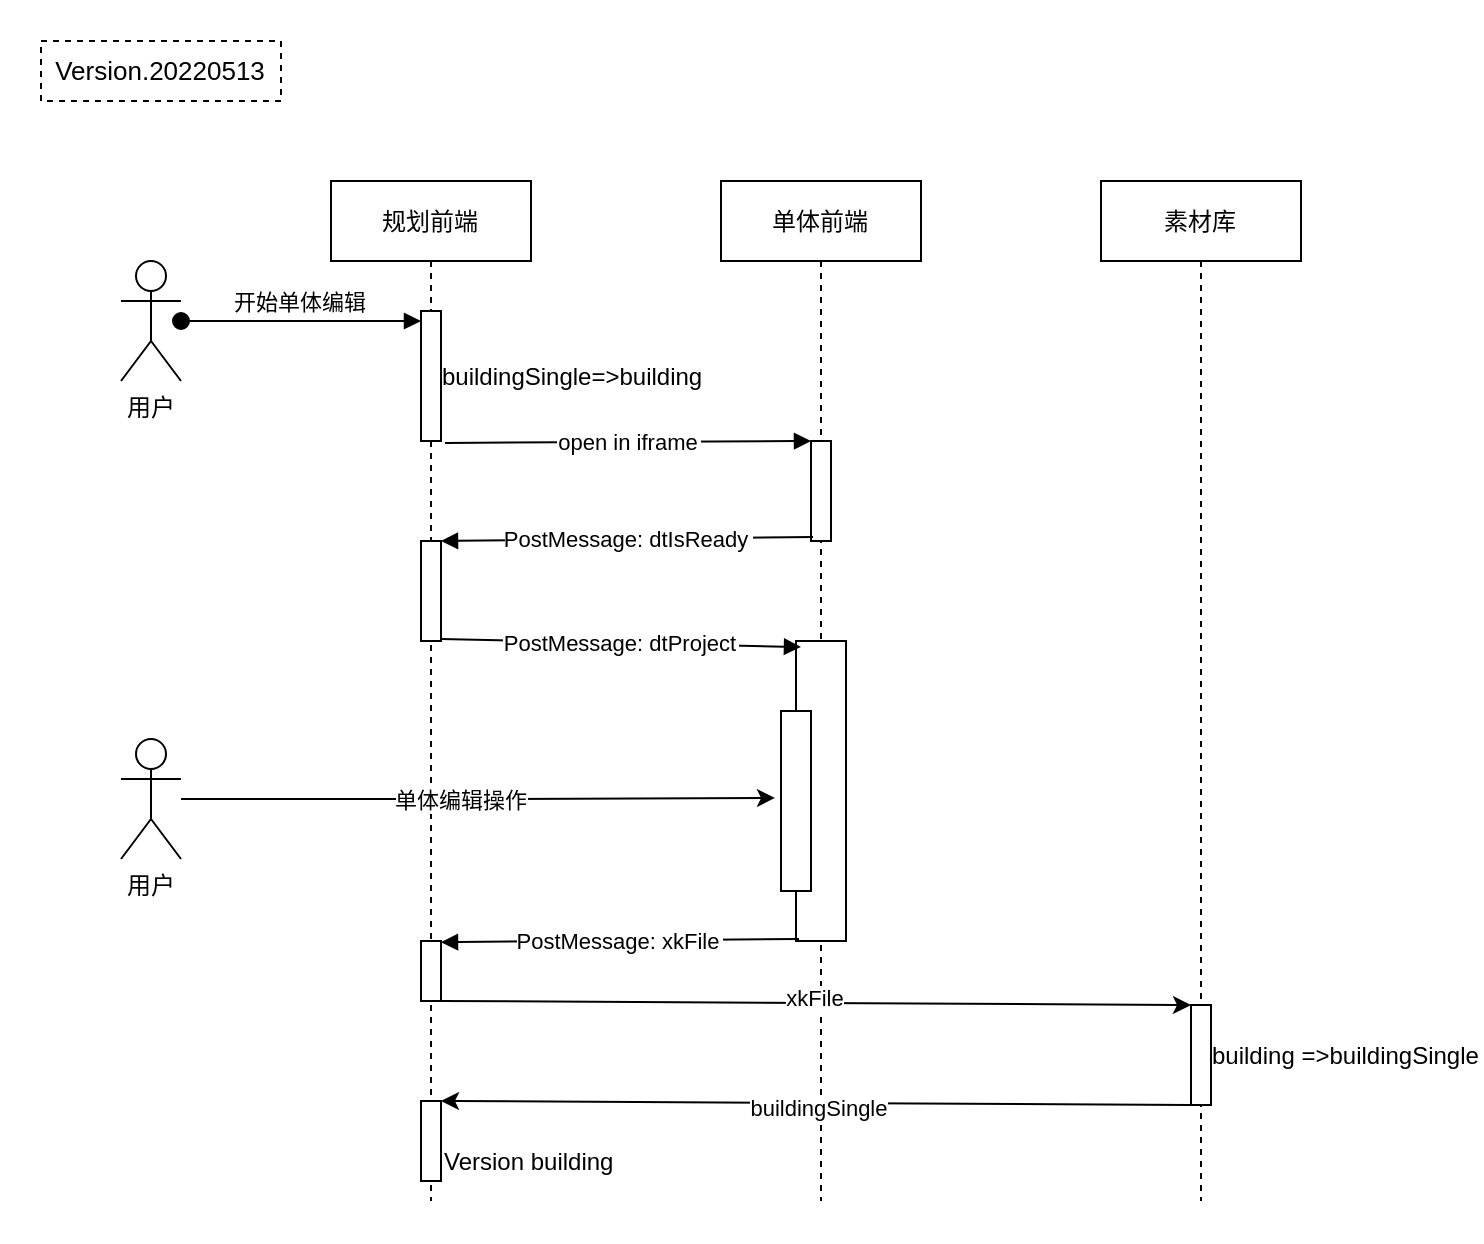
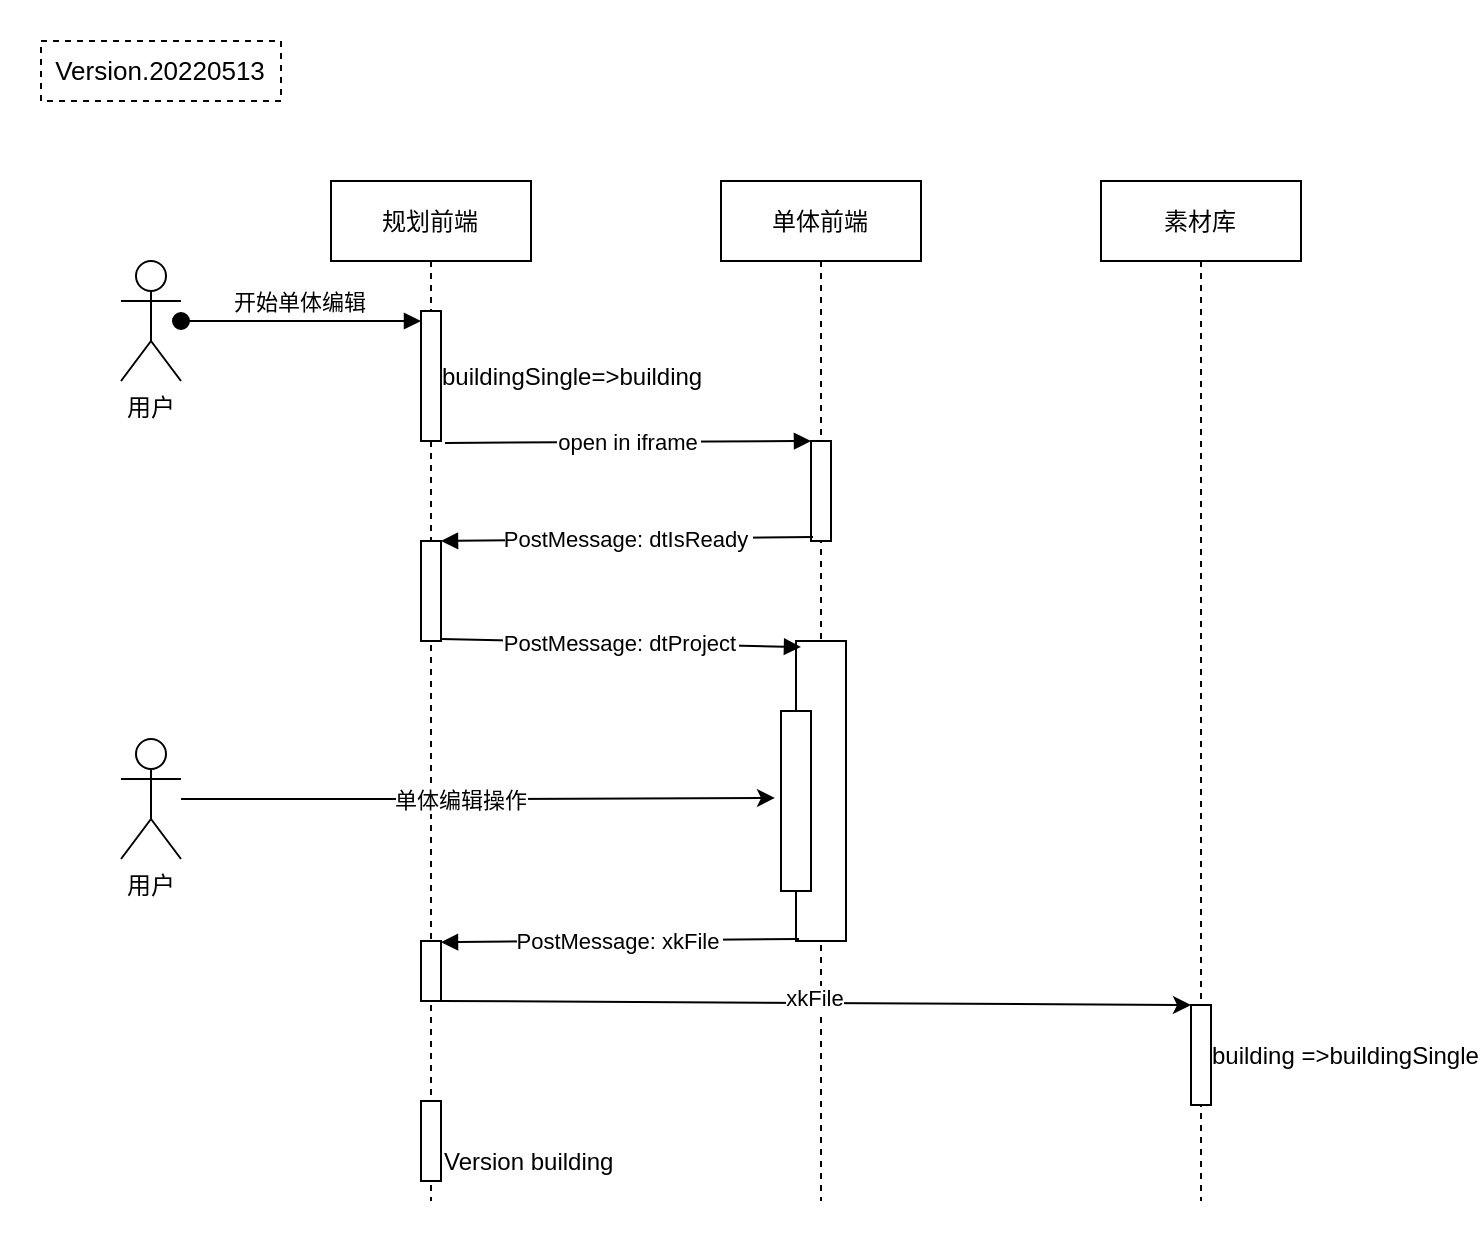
(825, 1103) -> none
